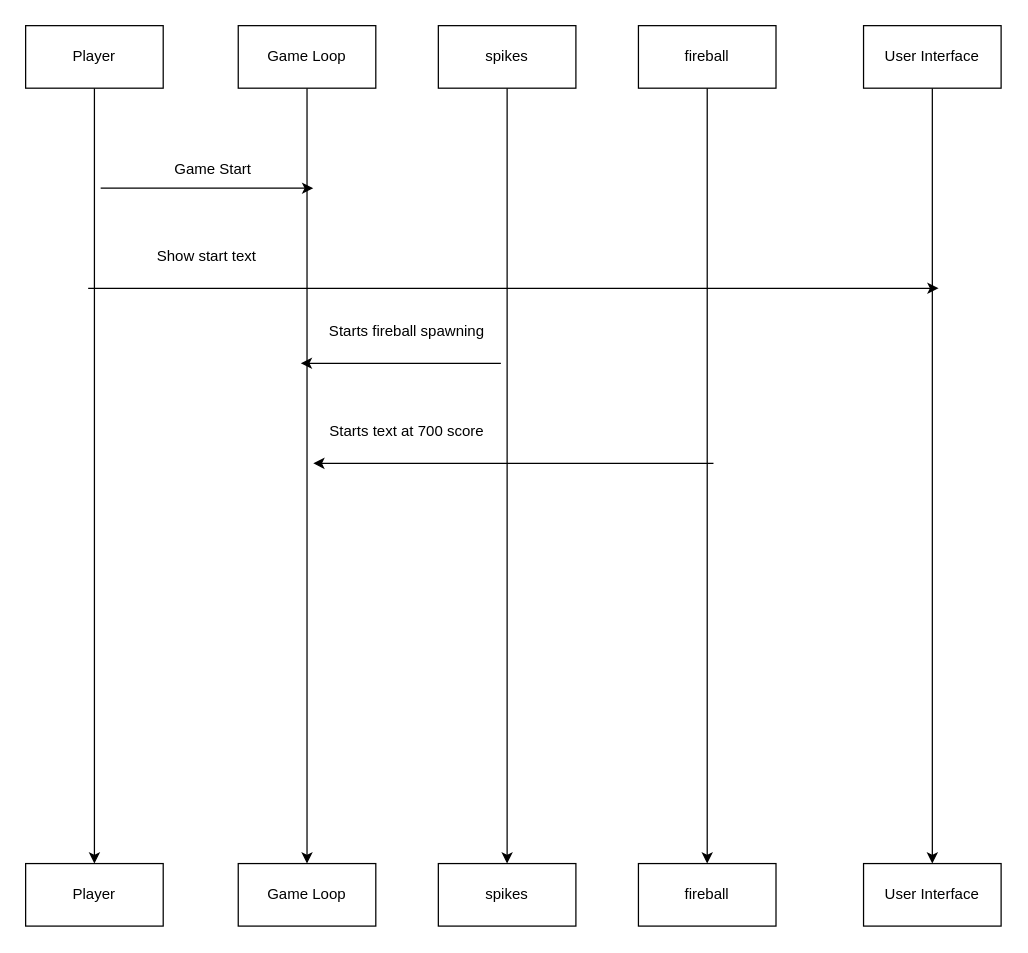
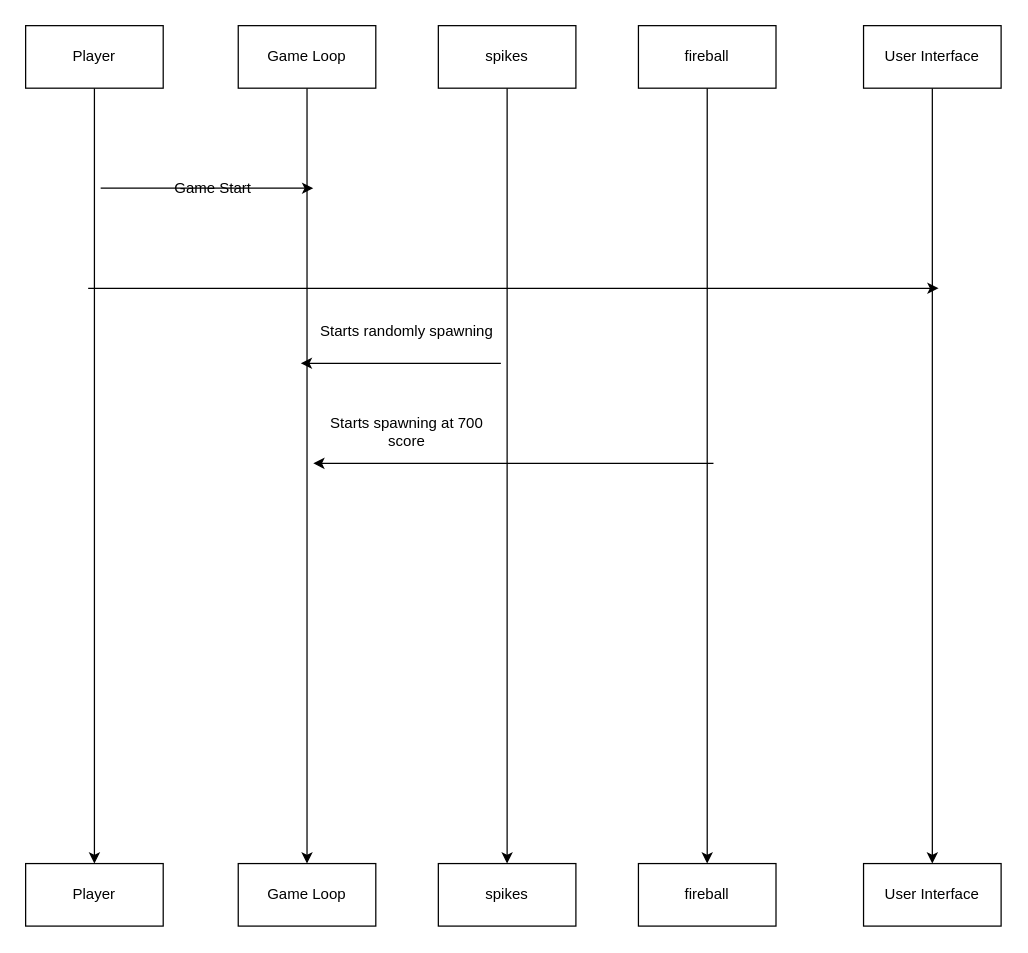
(213, 169) -> (213, 188)
(207, 257) -> none
(407, 332) -> (407, 332)
(407, 432) -> (407, 432)
